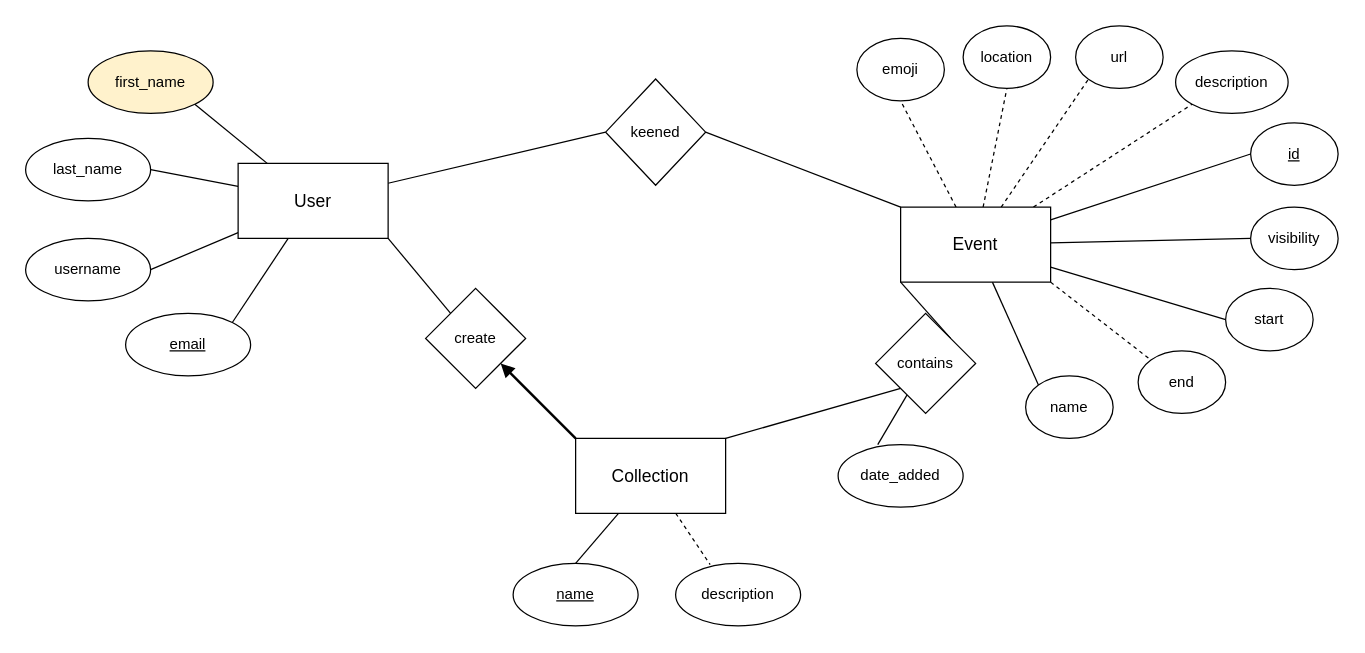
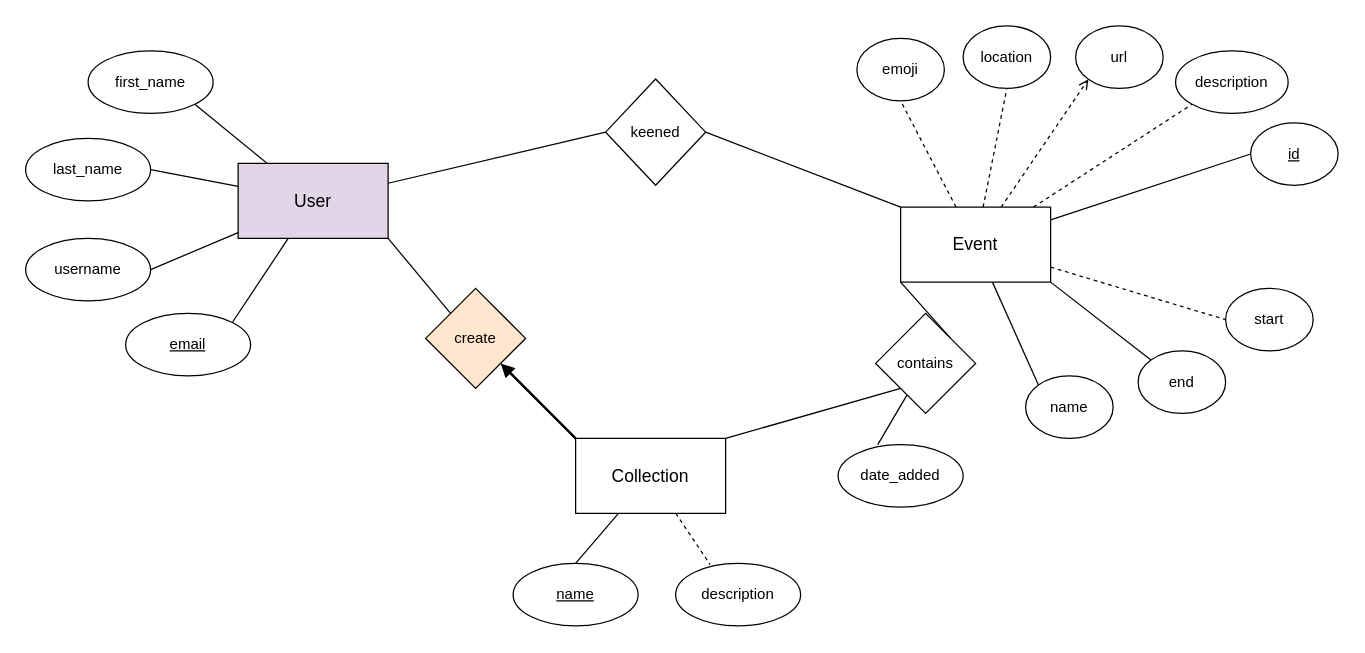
(151, 82) -> (151, 82)
(1086, 83) -> (1085, 84)
(313, 201) -> (313, 201)
(1294, 238) -> none
(1151, 240) -> none
(1137, 293) -> (1137, 293)
(1101, 321) -> (1101, 321)
(476, 338) -> (476, 338)
